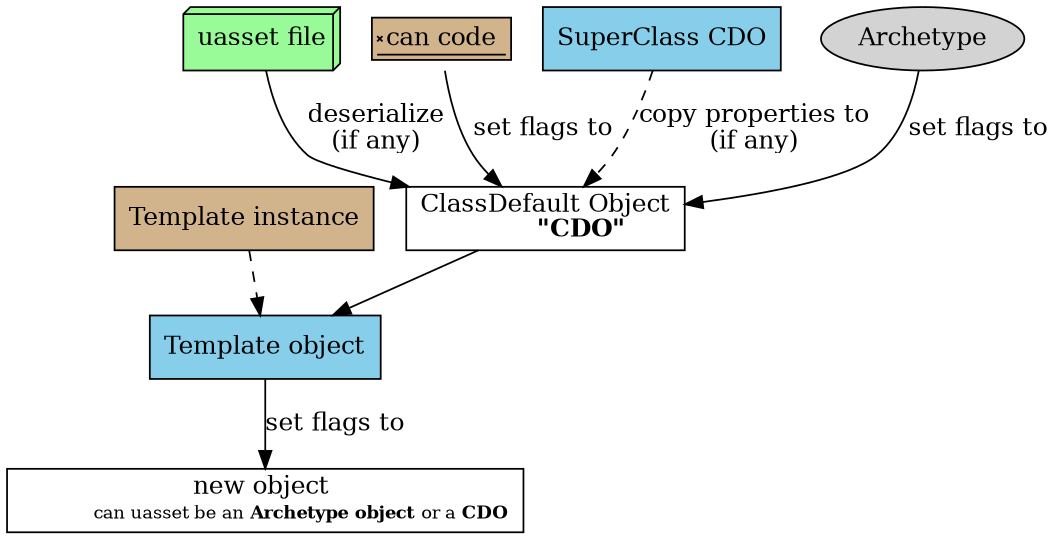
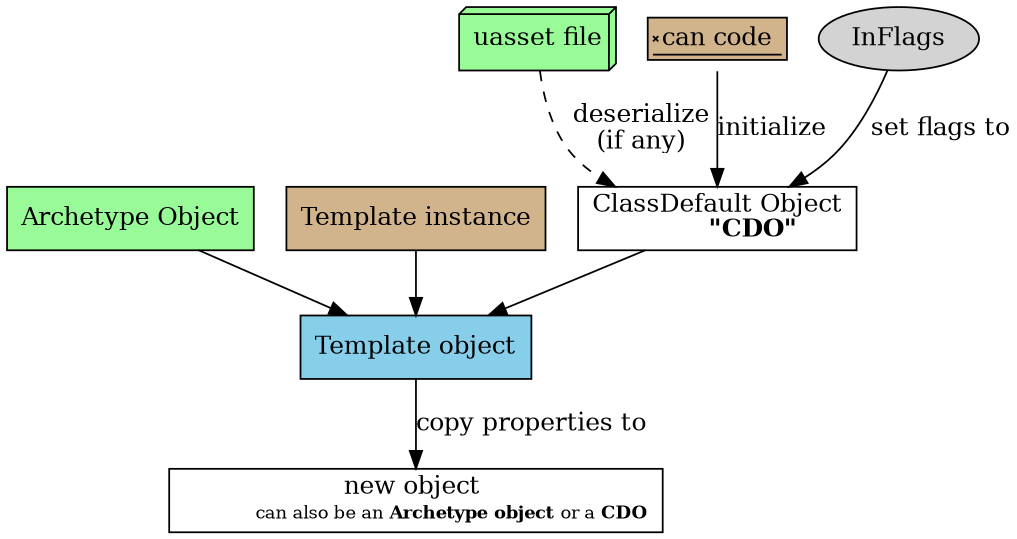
(662, 39) -> none
(923, 39) -> (899, 39)
(543, 129) -> (772, 129)
(305, 153) -> (557, 131)
none -> (130, 219)
(253, 274) -> (416, 274)
(335, 424) -> (531, 424)
(172, 513) -> (323, 513)
